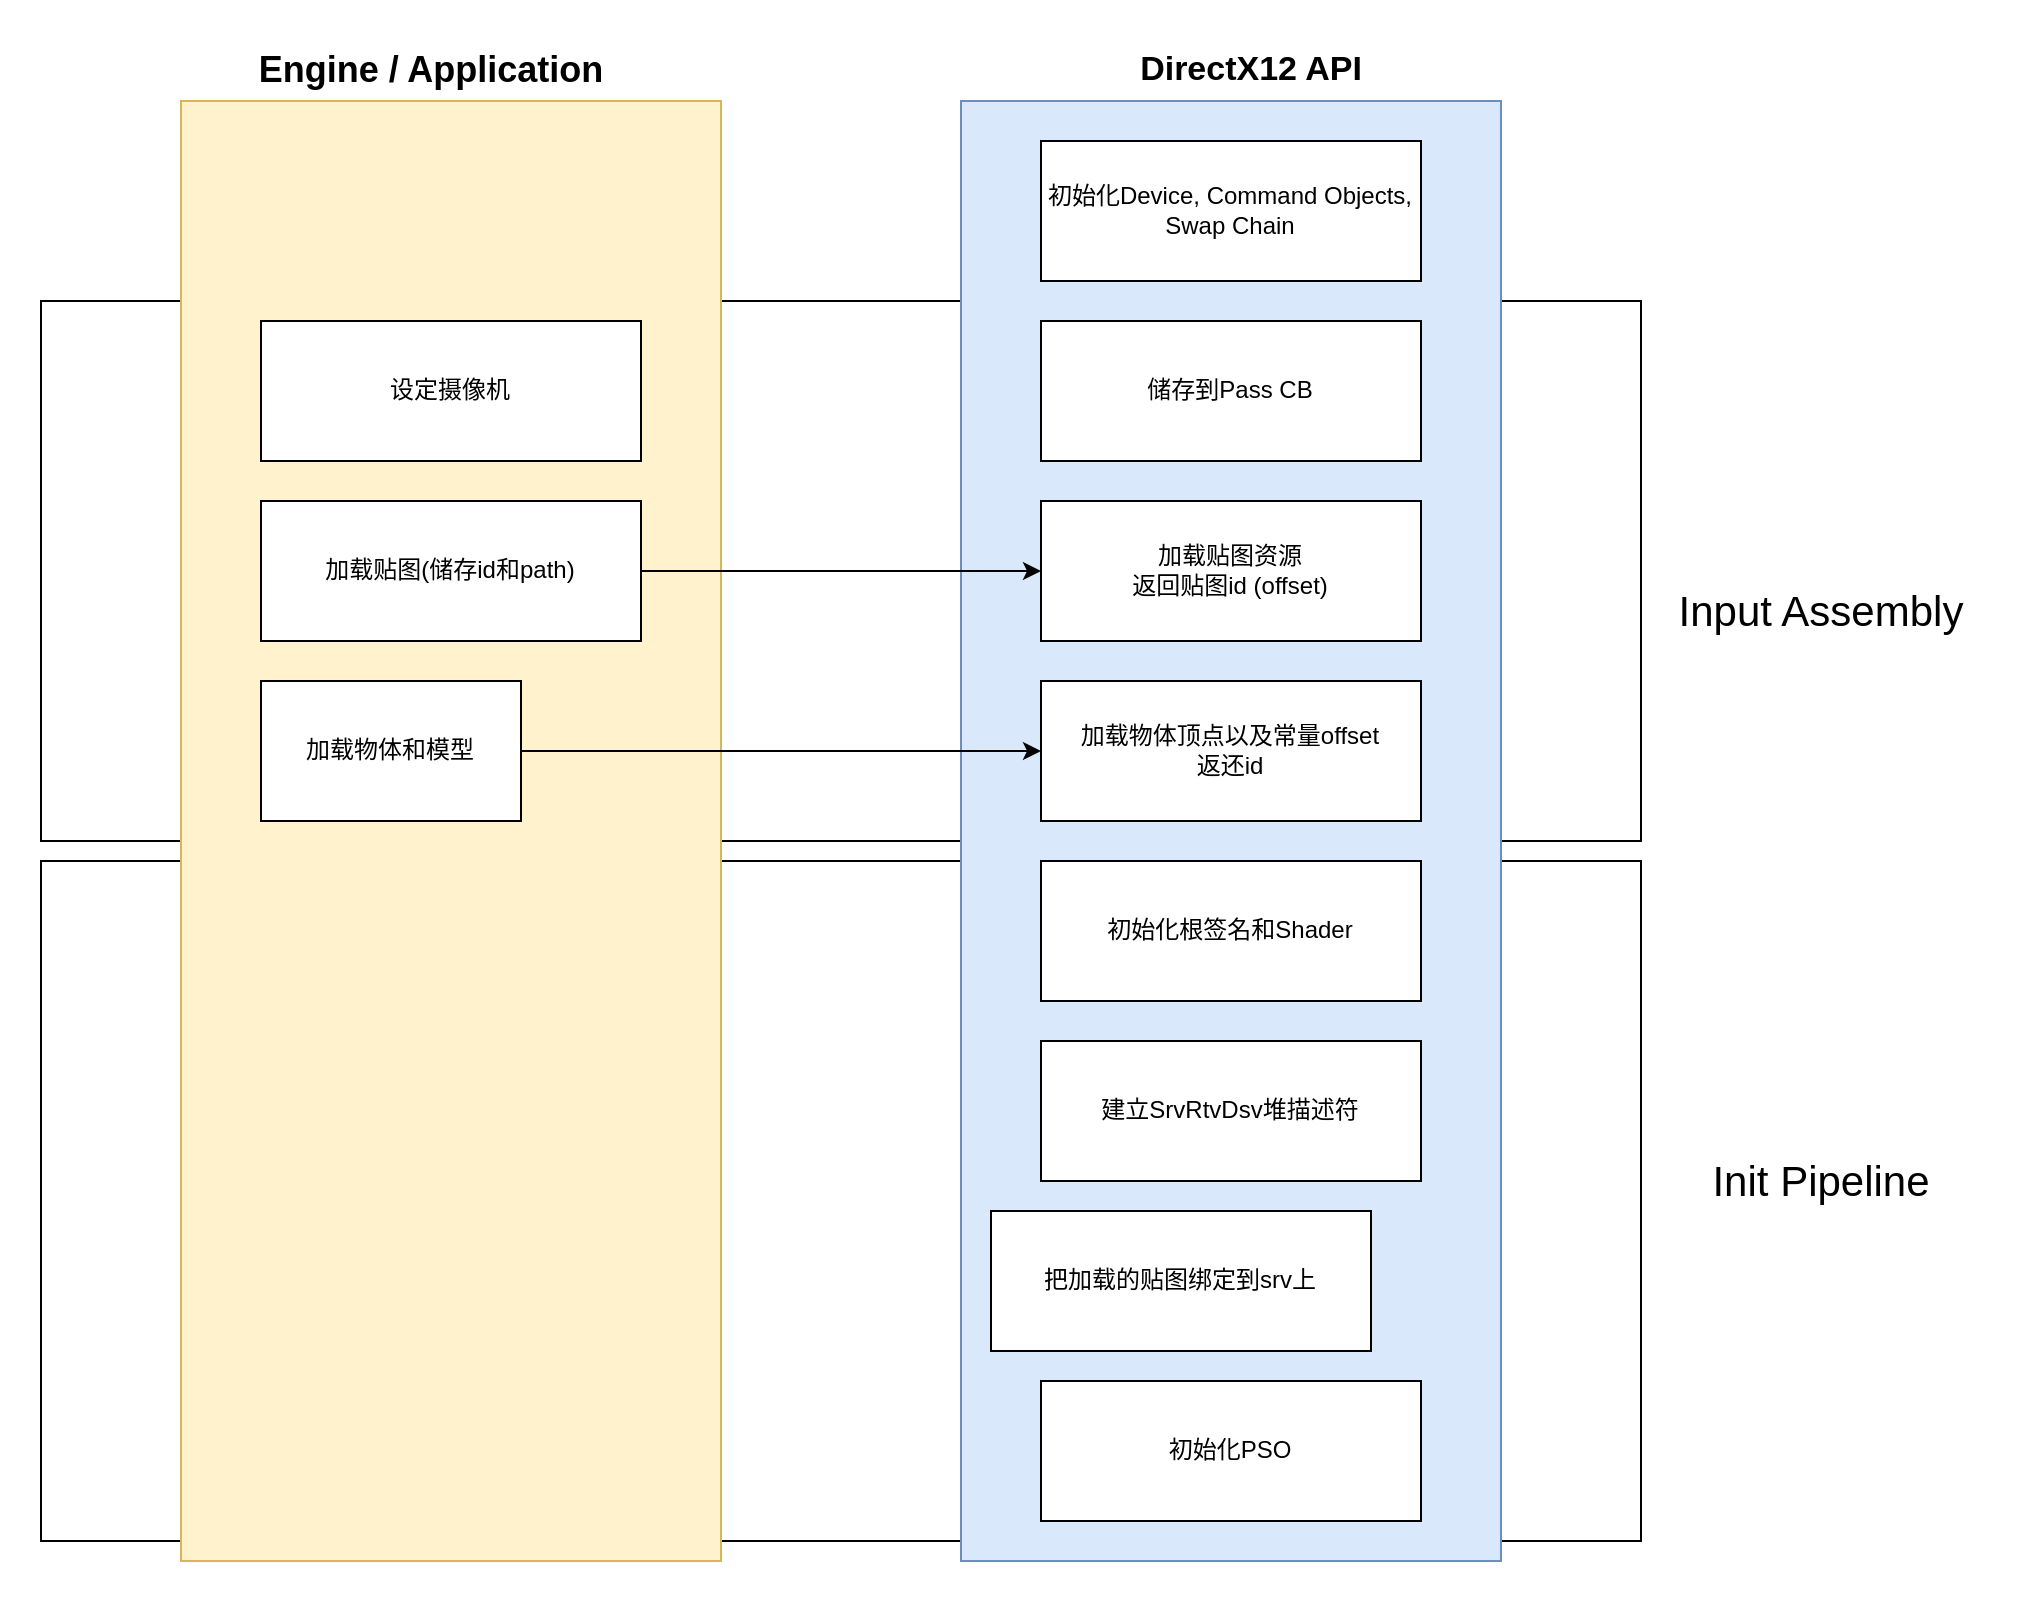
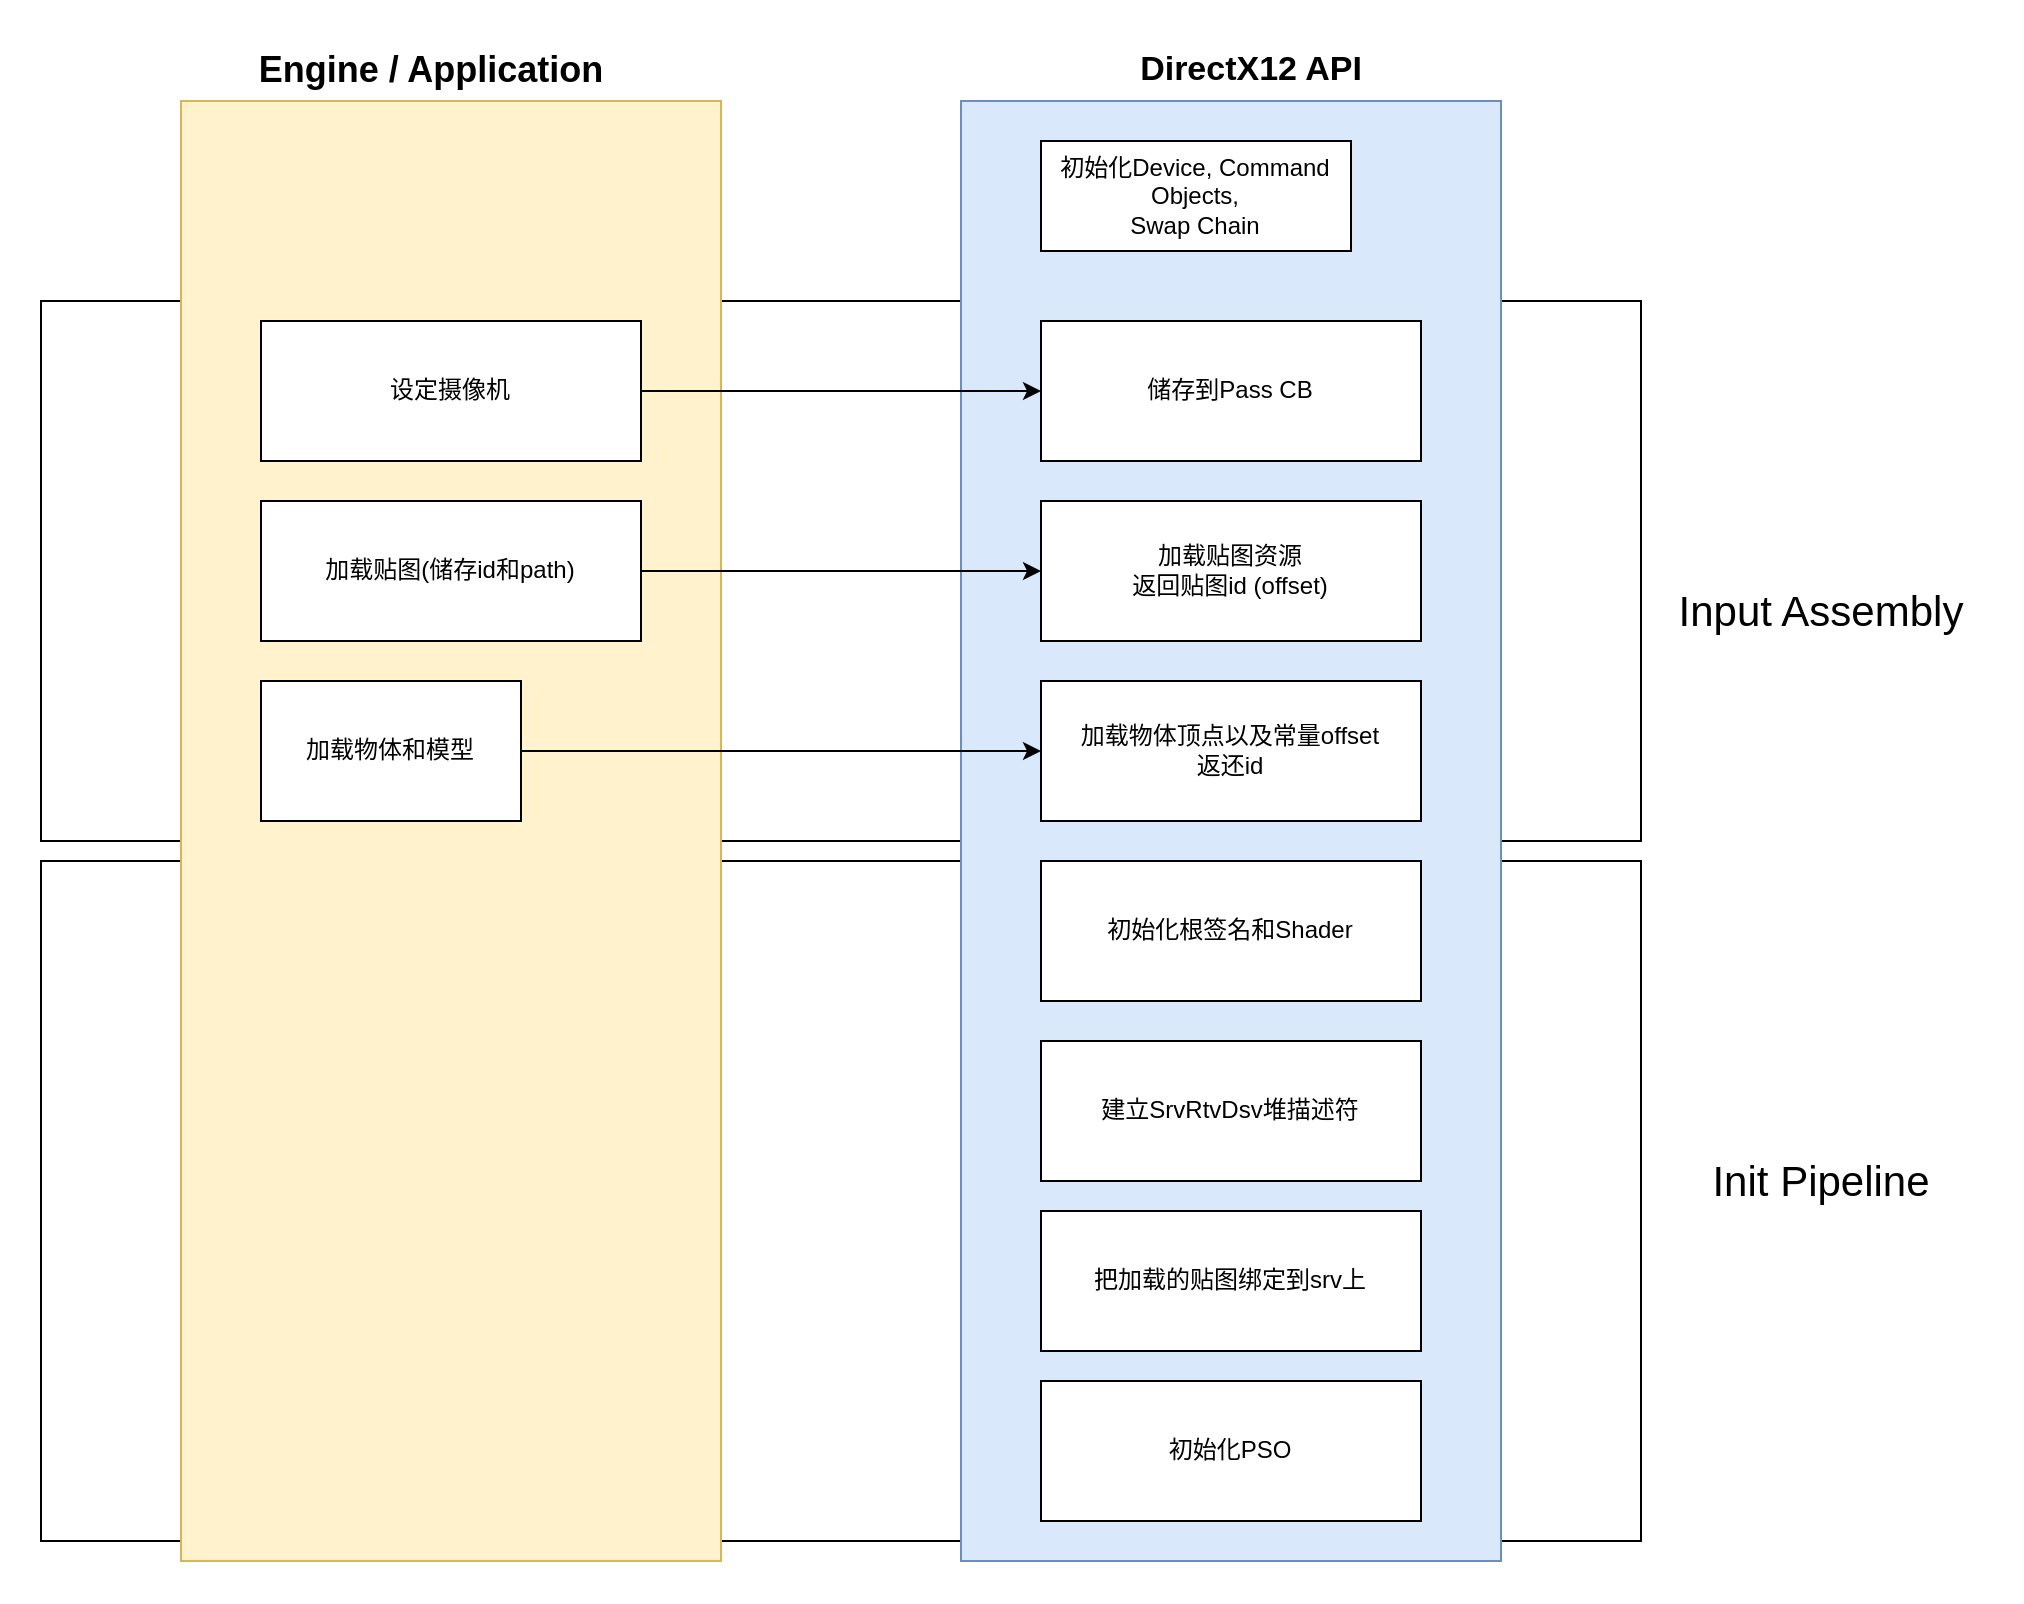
(1231, 211) -> (1196, 196)
none -> (834, 391)
(1181, 1281) -> (1231, 1281)
